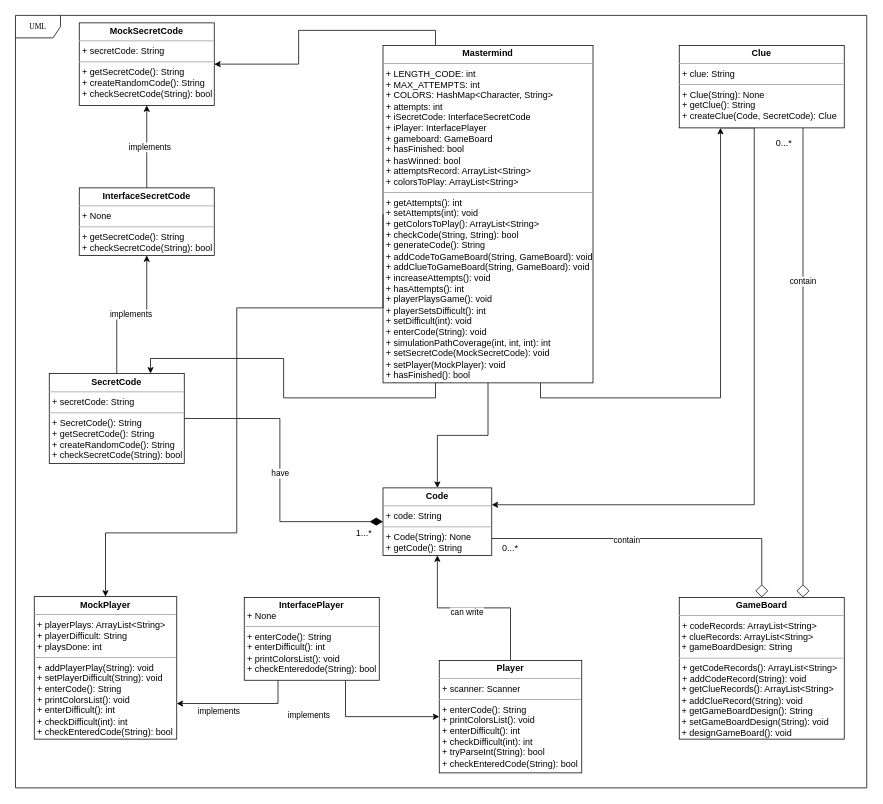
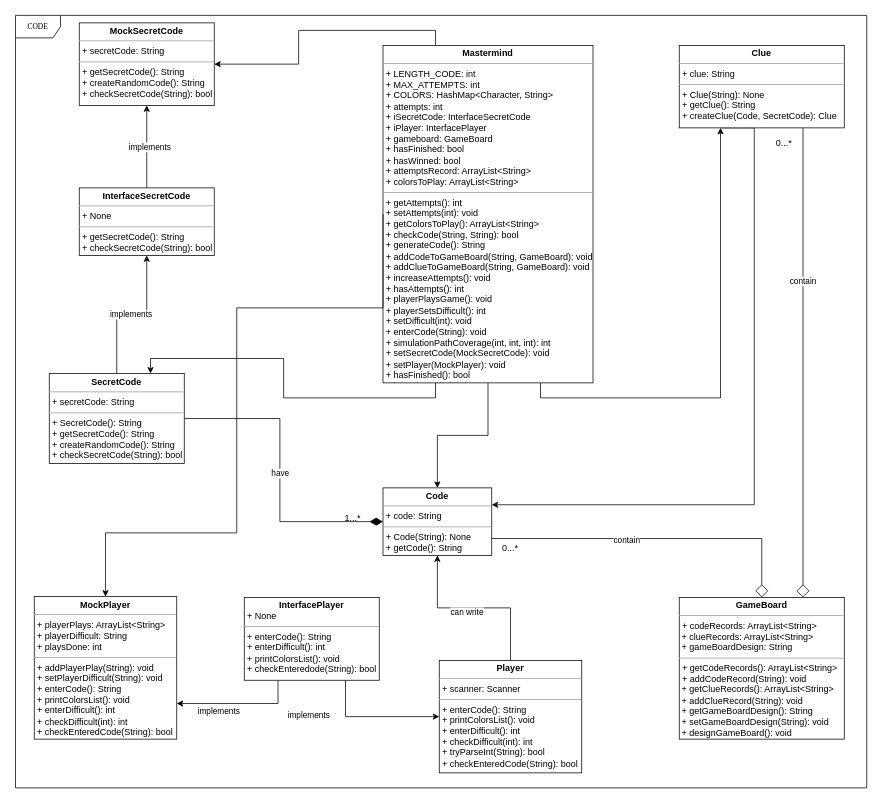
(38, 27) -> (38, 27)
(364, 533) -> (353, 518)
